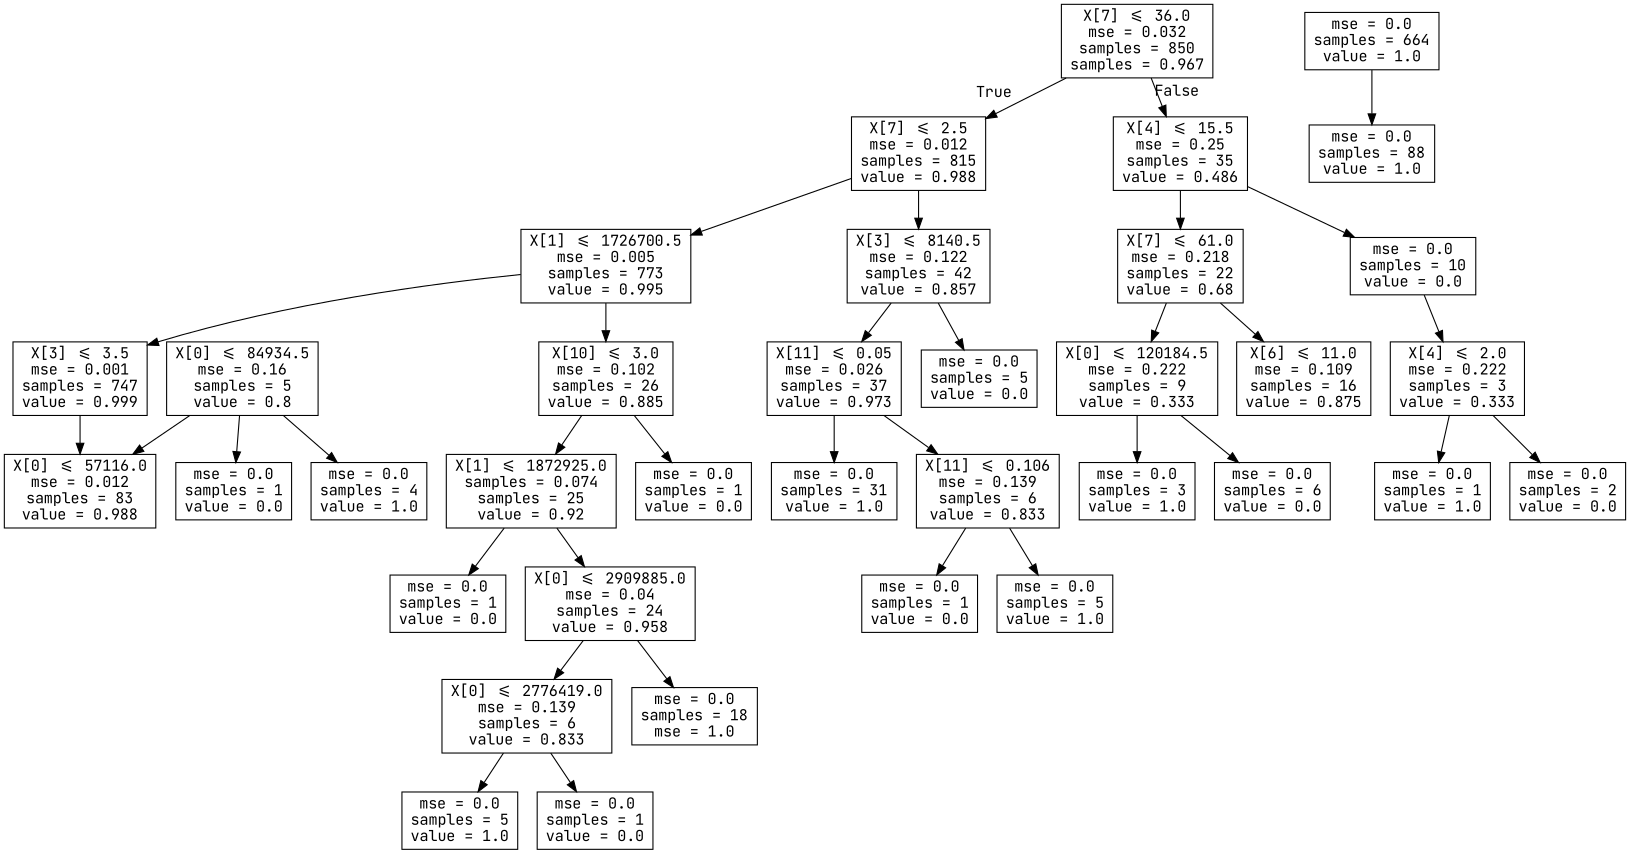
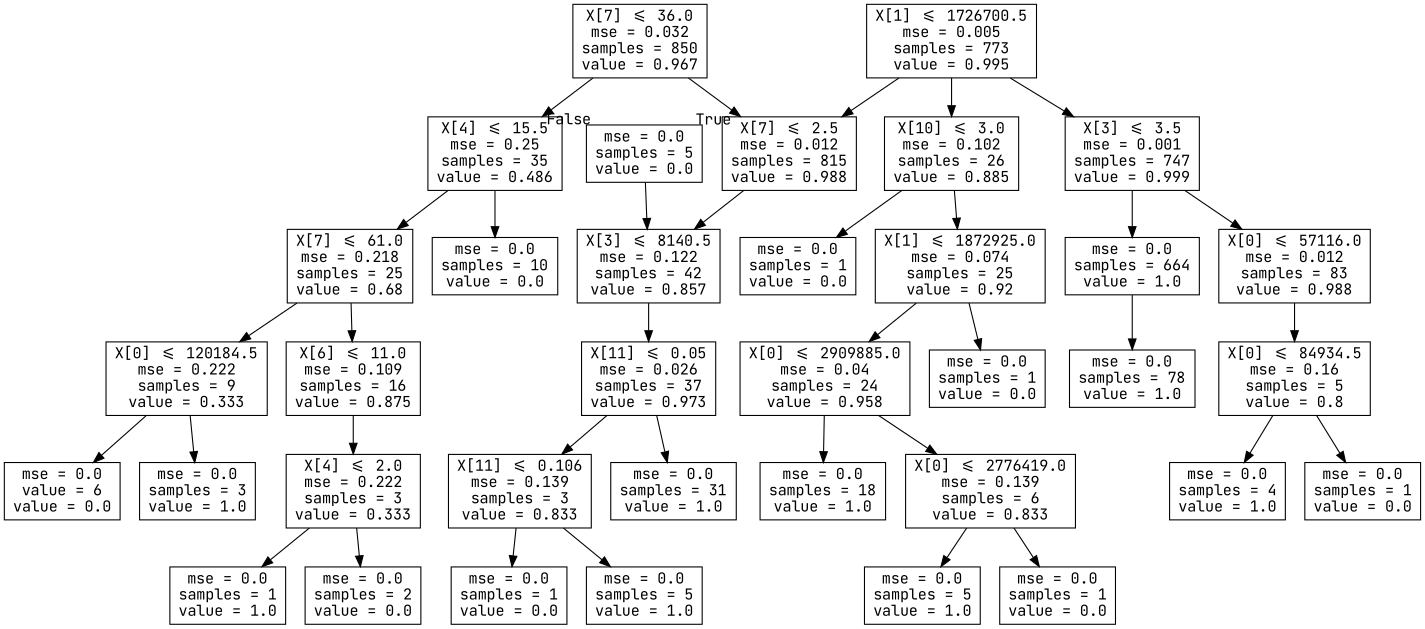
(1137, 41) -> (640, 41)
(1372, 154) -> (1132, 379)
(776, 205) -> (875, 94)
none -> (1132, 208)
(1180, 266) -> (350, 266)
(1432, 313) -> (353, 429)
(948, 322) -> (646, 200)
(166, 432) -> (1295, 317)
(531, 491) -> (960, 266)
(988, 491) -> (520, 491)
(1272, 491) -> (62, 491)
(695, 716) -> (823, 491)
